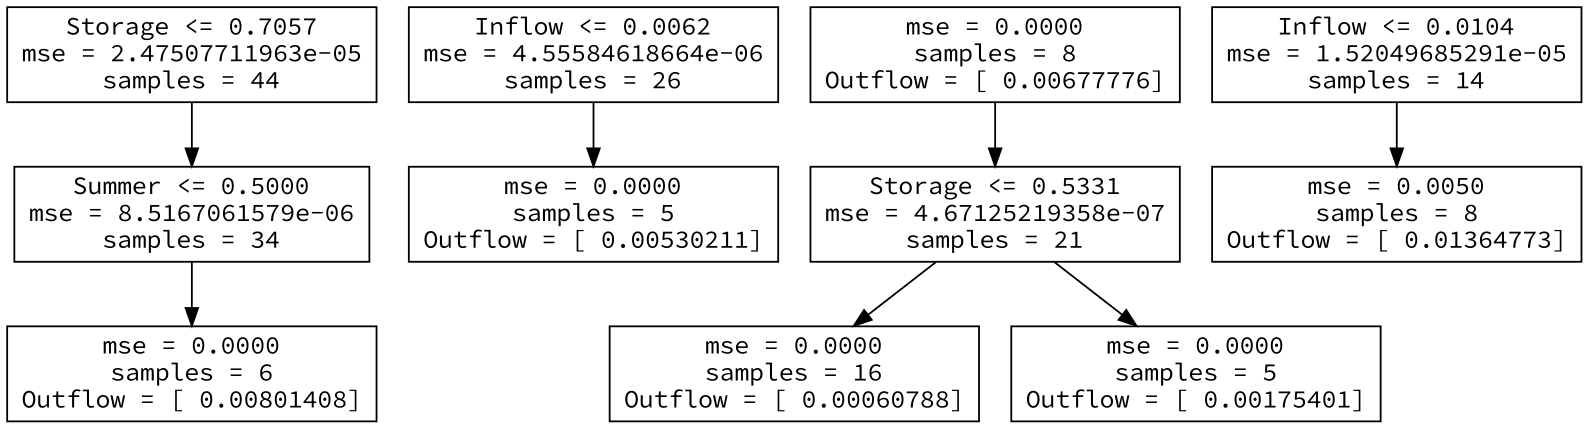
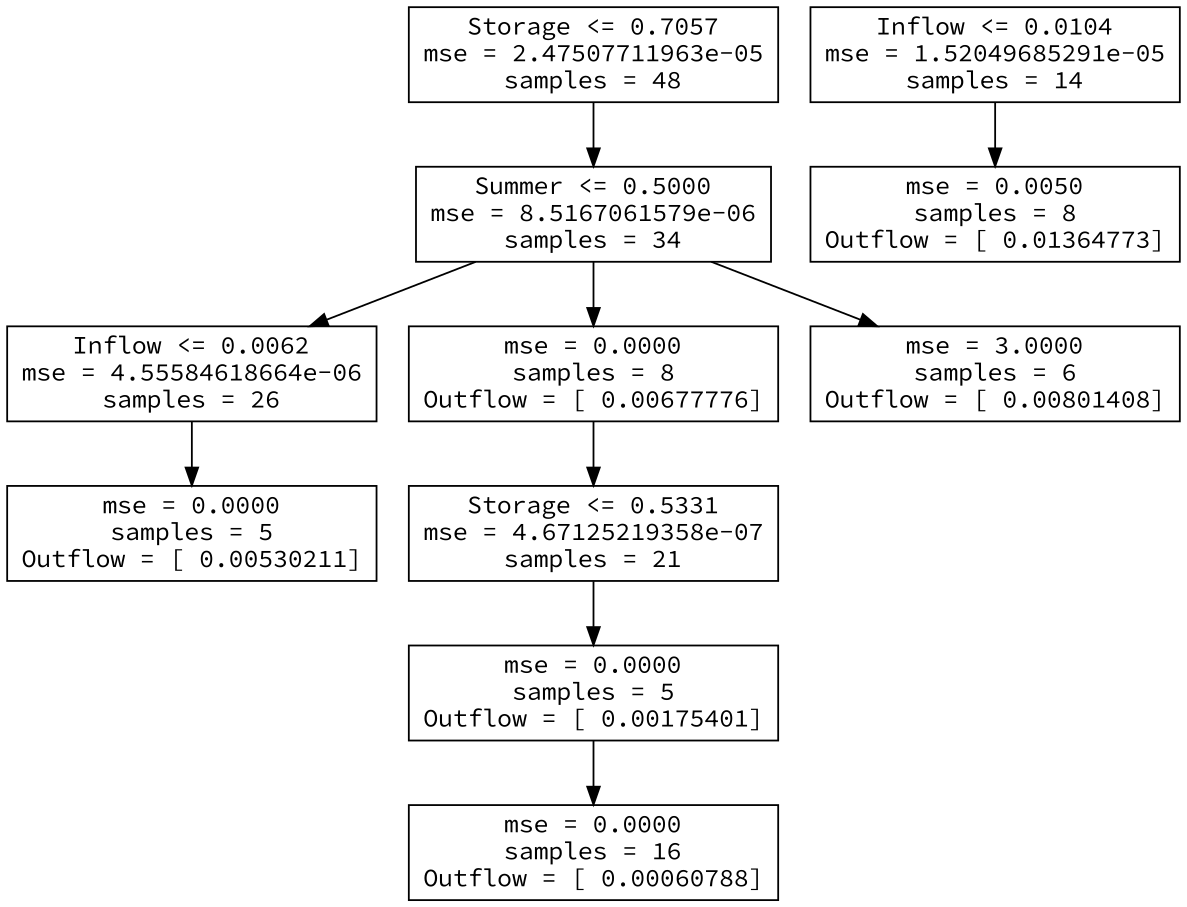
(192, 55) -> (594, 55)
none -> (594, 285)
(902, 288) -> (594, 764)
none -> (401, 291)
(192, 374) -> (995, 374)
